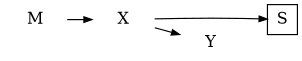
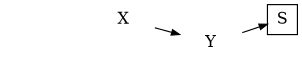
(207, 18) -> (251, 30)
(36, 20) -> none
